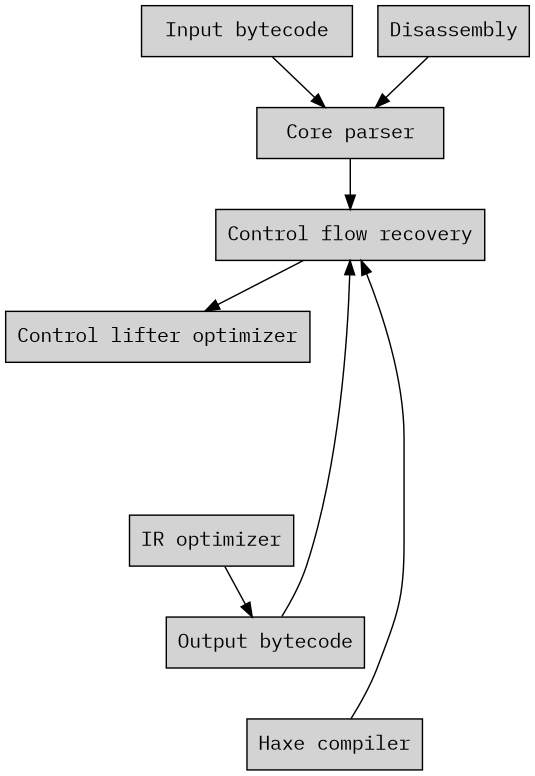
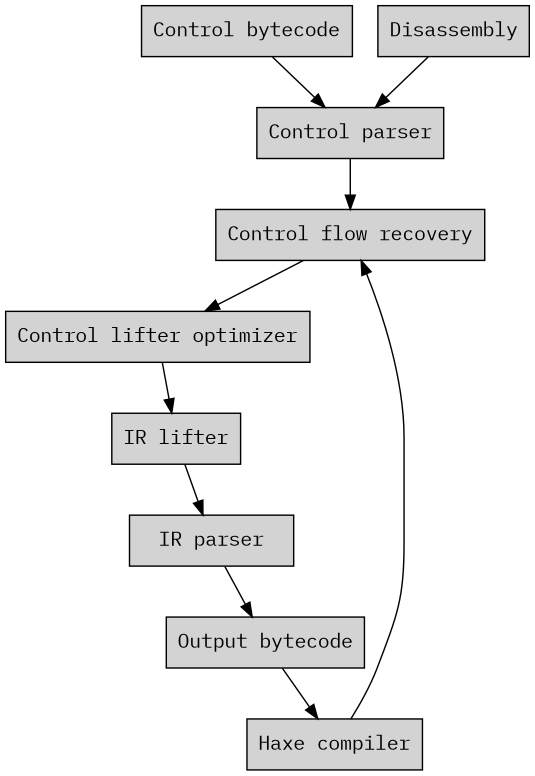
(247, 31) -> (247, 31)
(350, 133) -> (350, 133)
none -> (176, 439)
(333, 450) -> (296, 688)
(212, 541) -> (212, 541)
